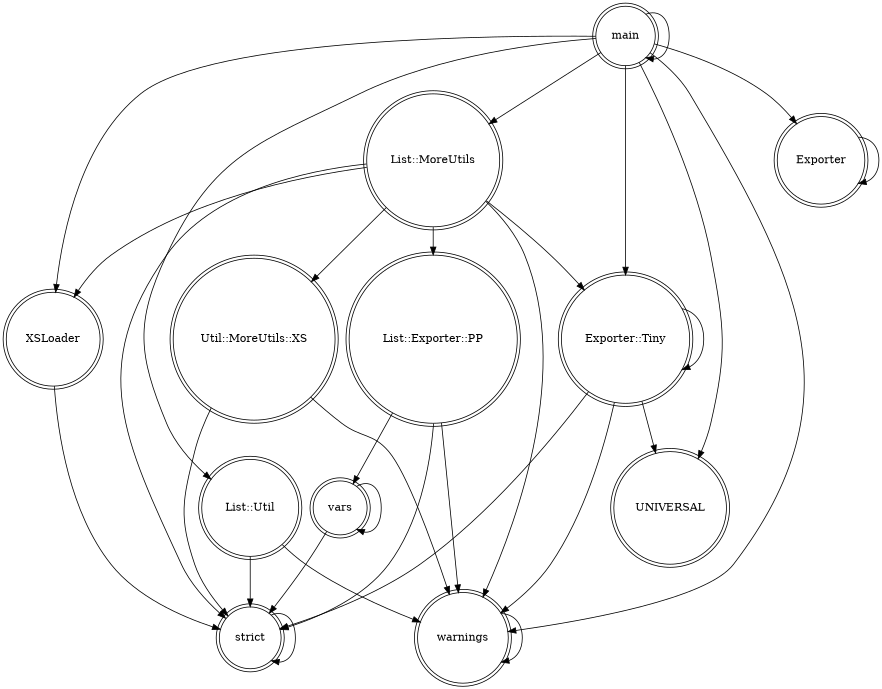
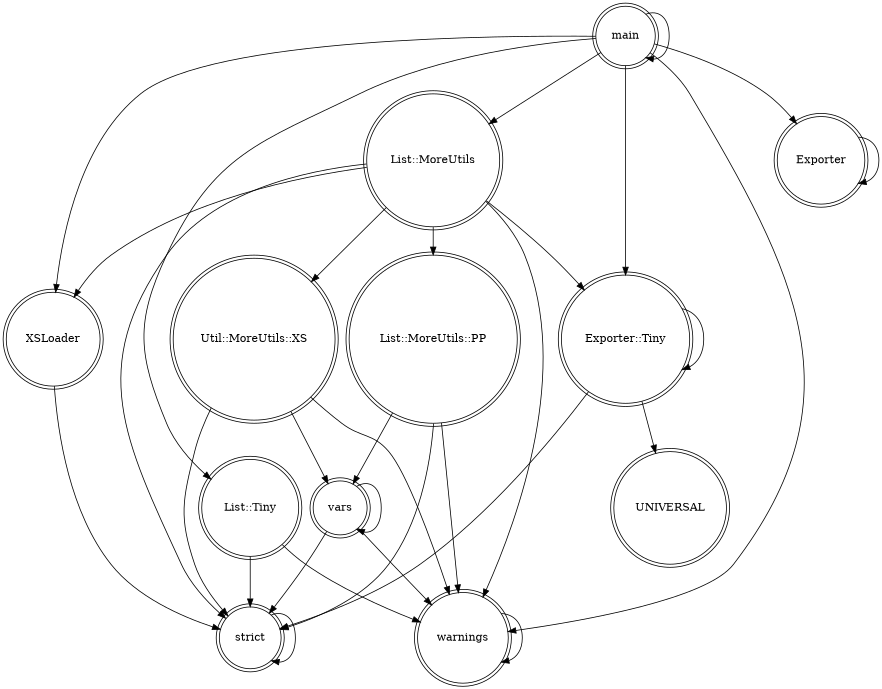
(710, 252) -> none
(433, 339) -> (433, 339)
none -> (308, 444)
(250, 508) -> (250, 508)
(578, 515) -> (394, 566)
